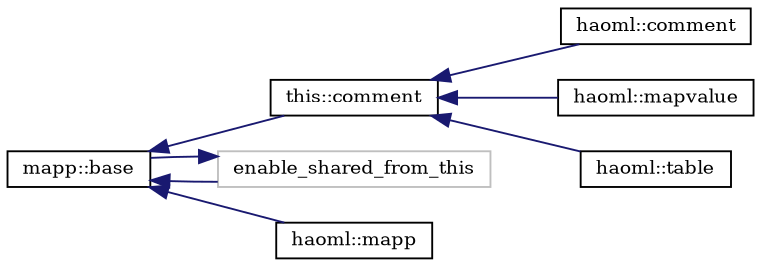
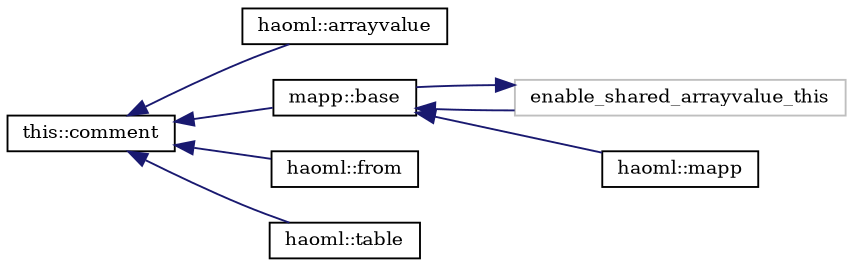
(656, 26) -> (345, 26)
(656, 98) -> (345, 169)
(226, 131) -> (233, 113)
(354, 169) -> (680, 98)
